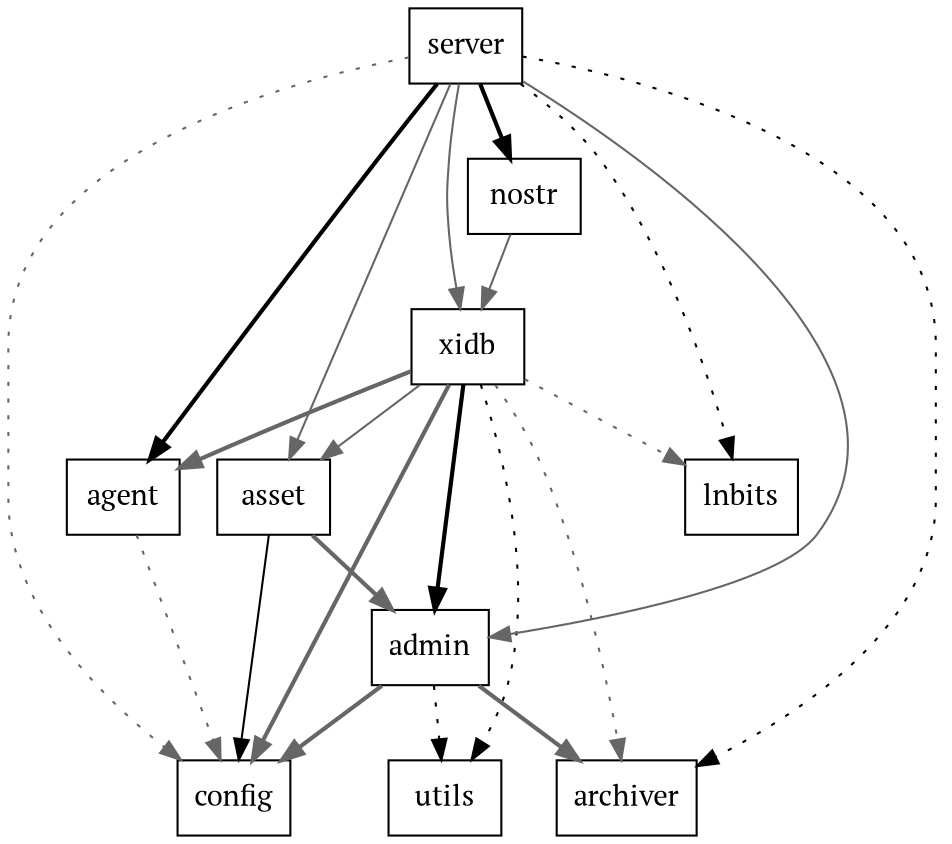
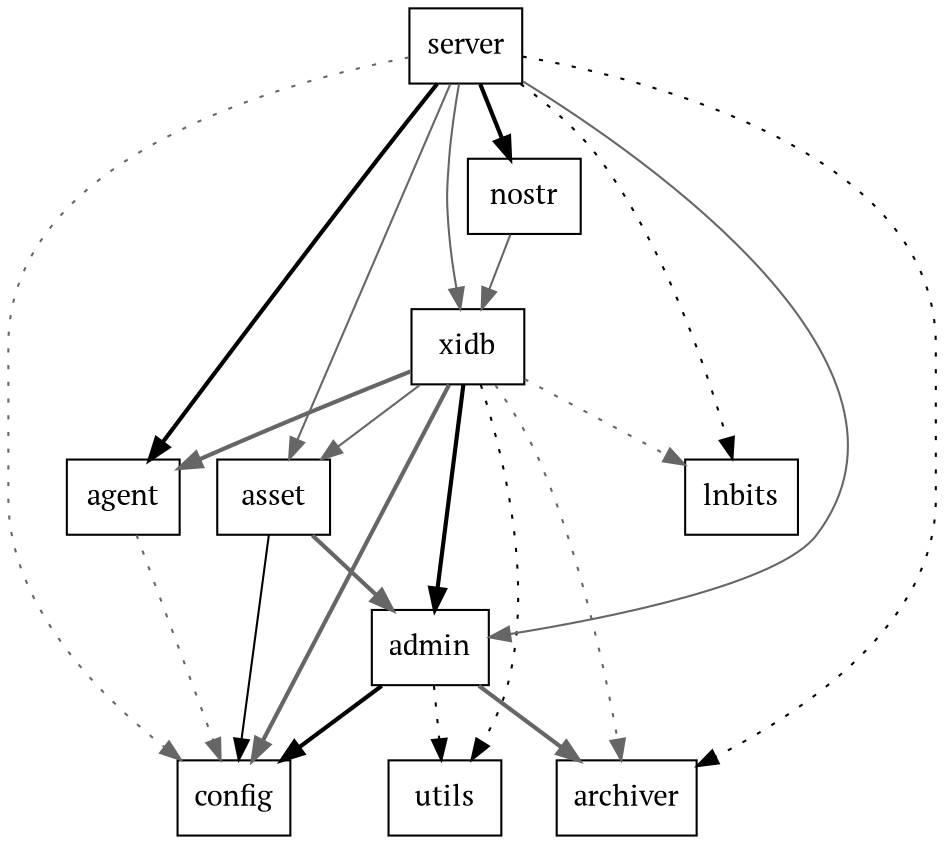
(340, 717) -> (340, 717)
